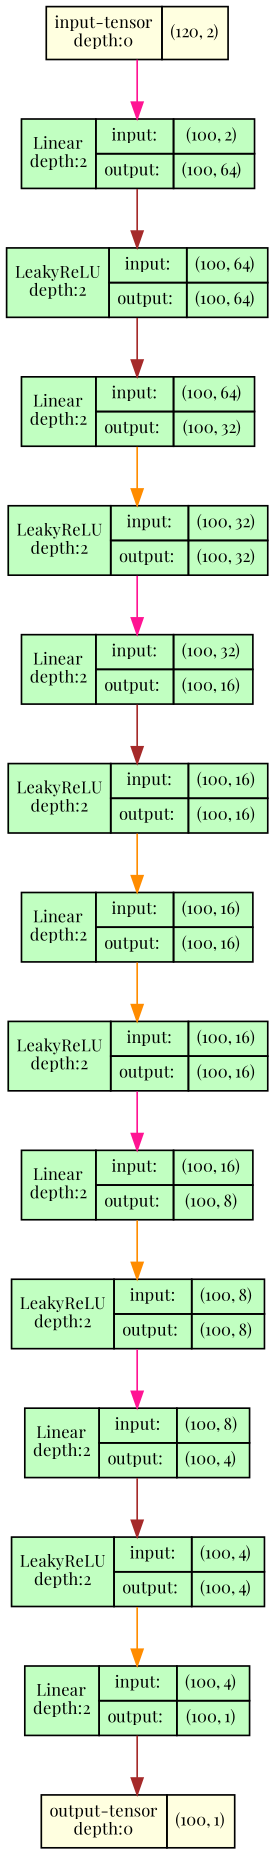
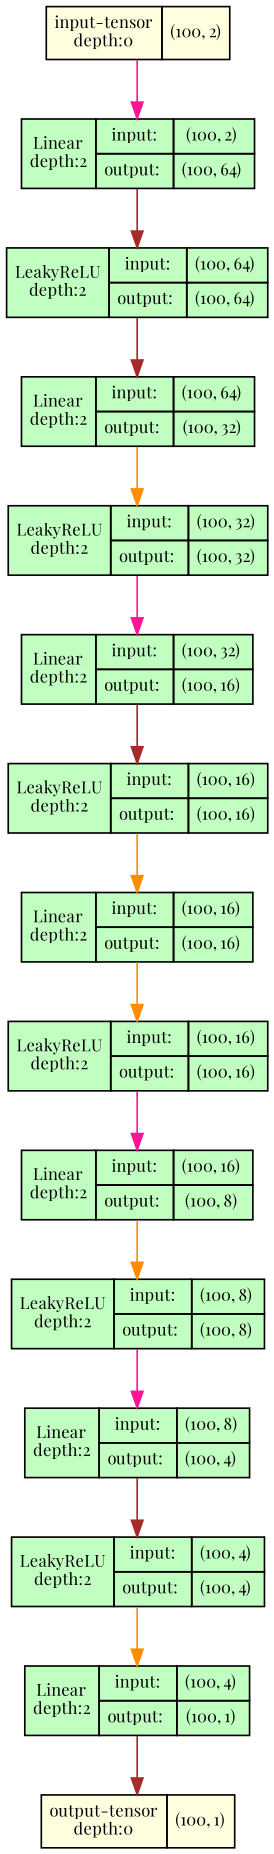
(195, 32) -> (196, 32)
